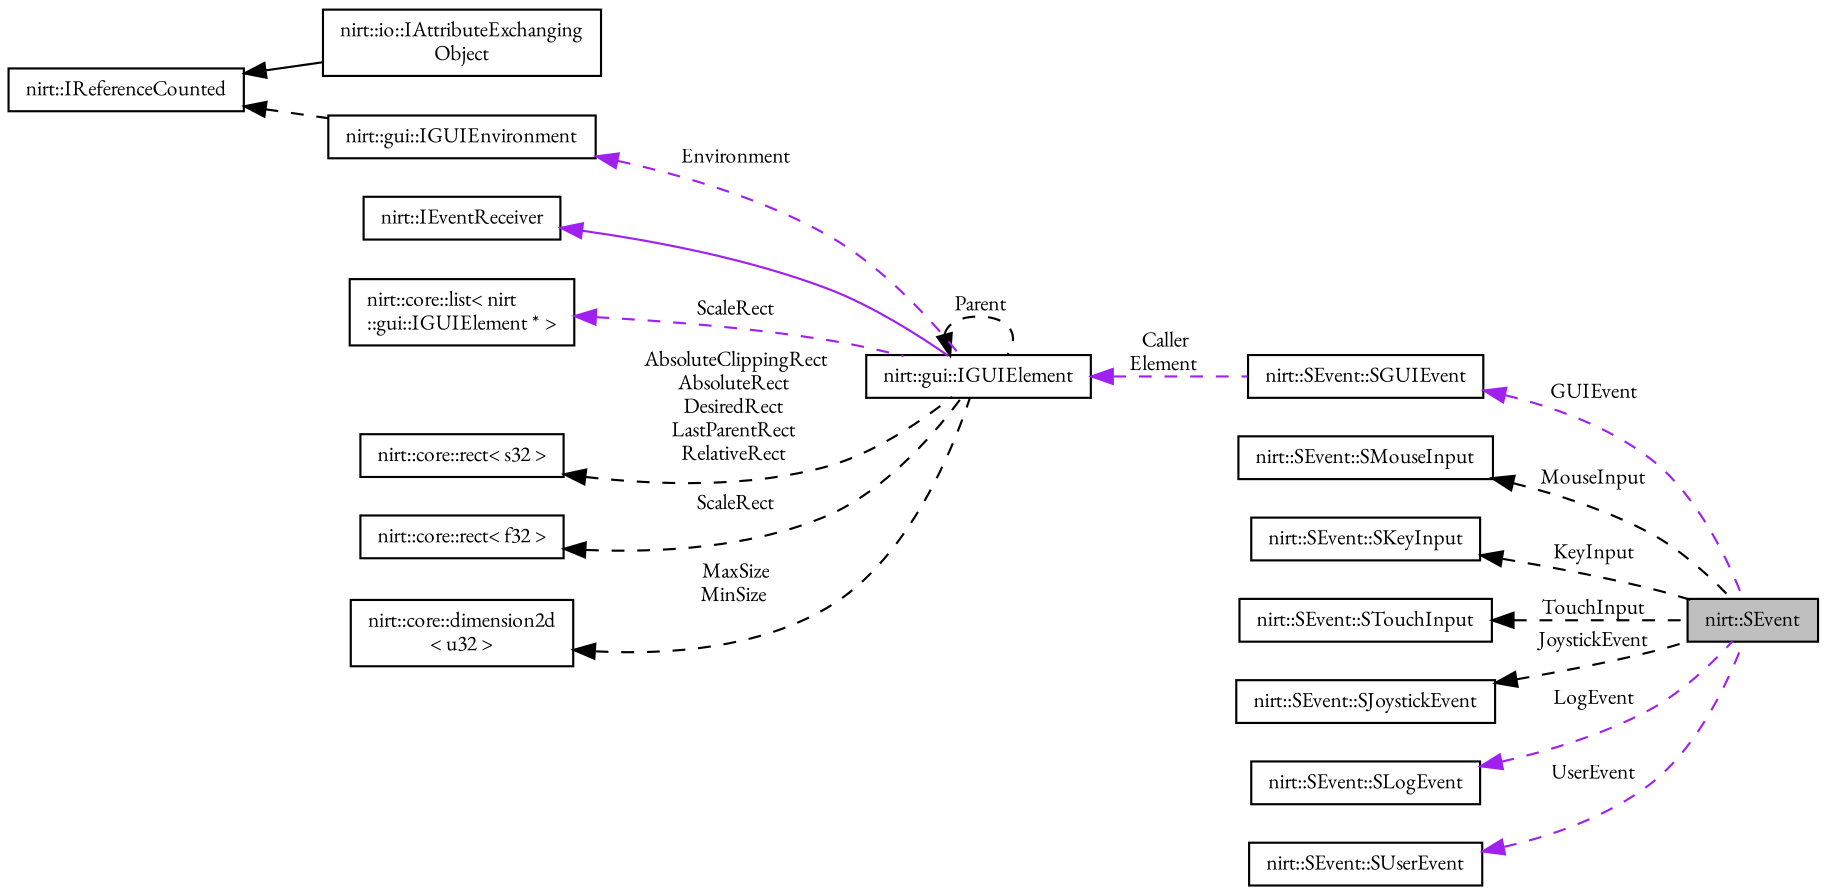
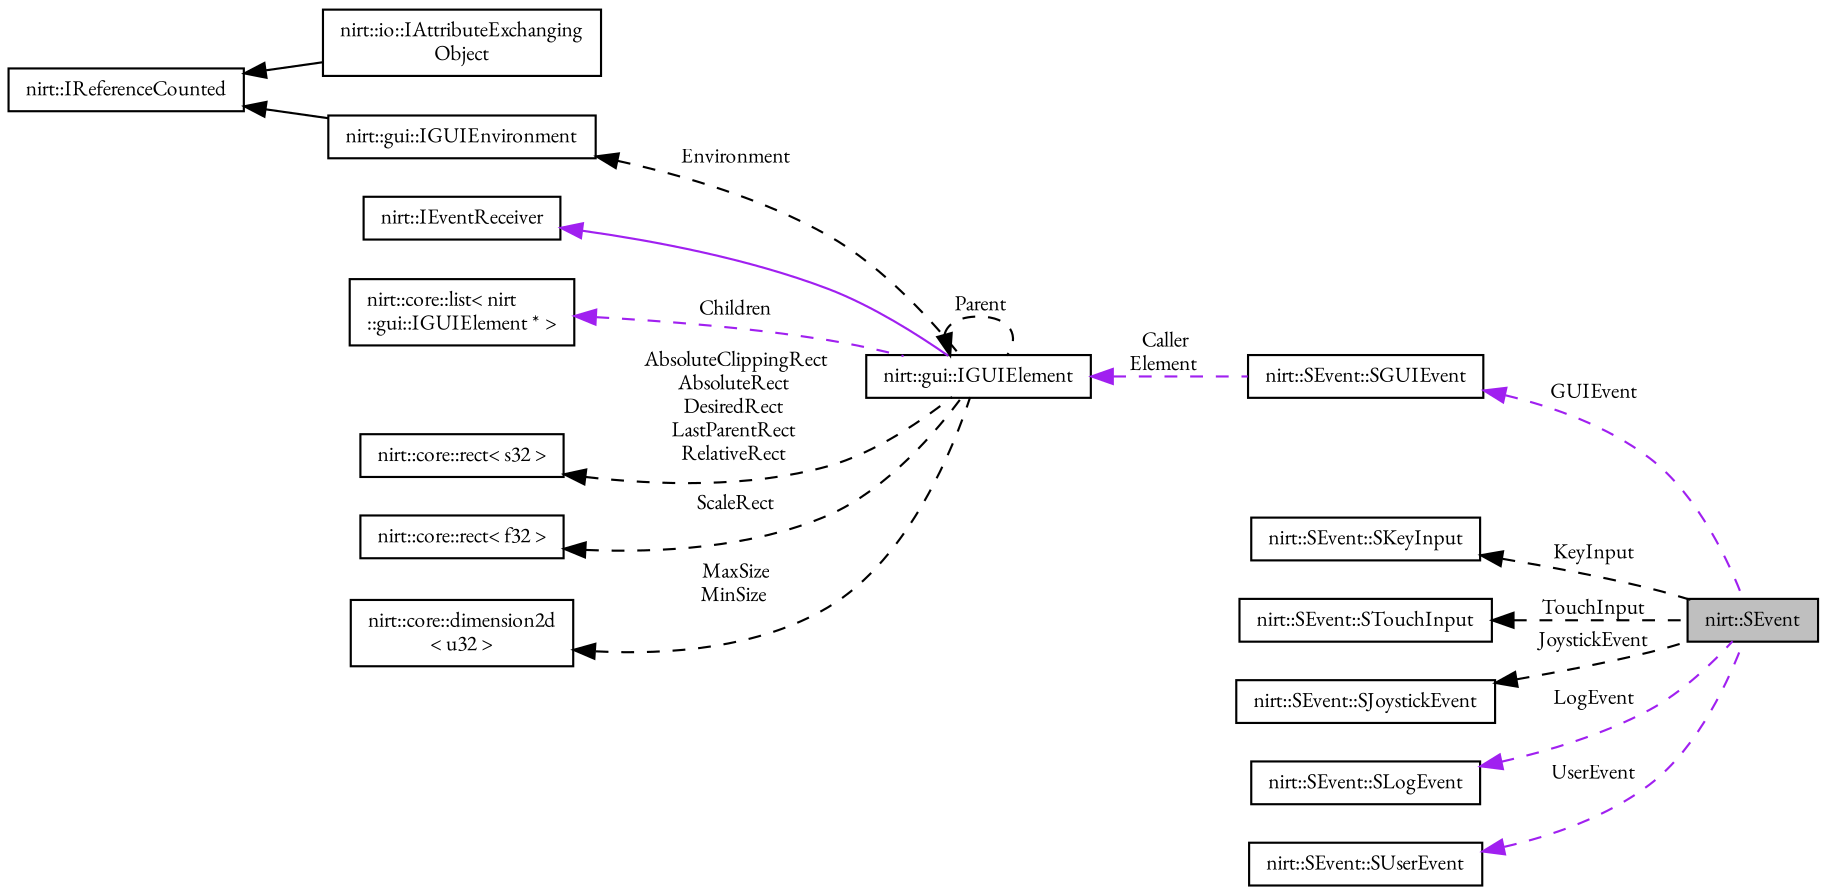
(297, 114) -> (297, 114)
(809, 225) -> (809, 225)
(734, 309) -> (734, 309)
(1366, 458) -> none
